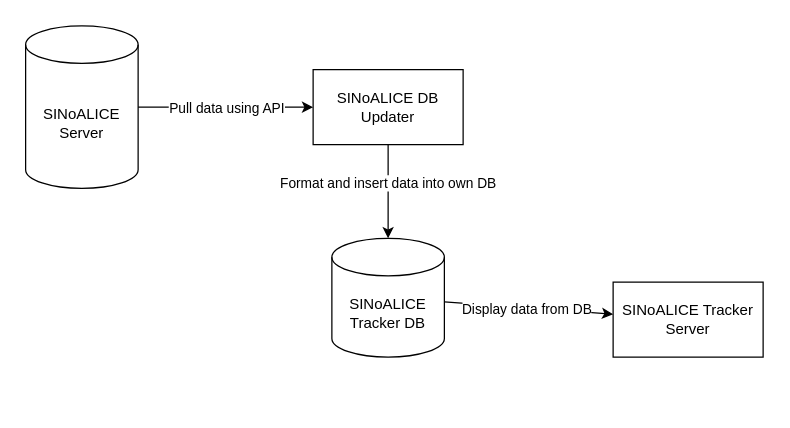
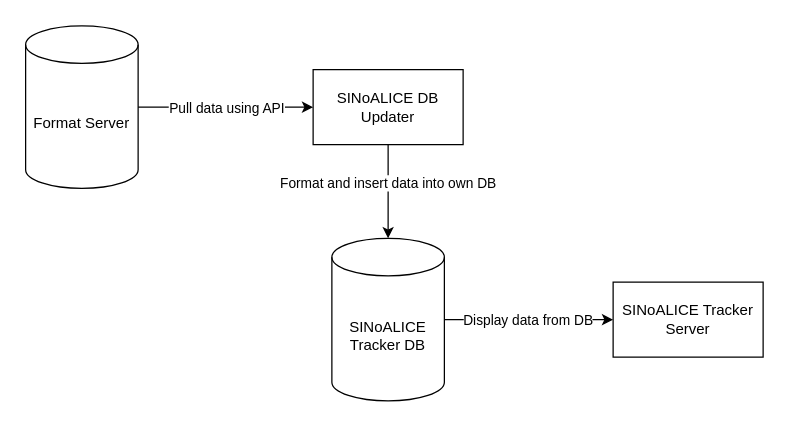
(82, 123) -> (82, 123)
(388, 298) -> (388, 319)
